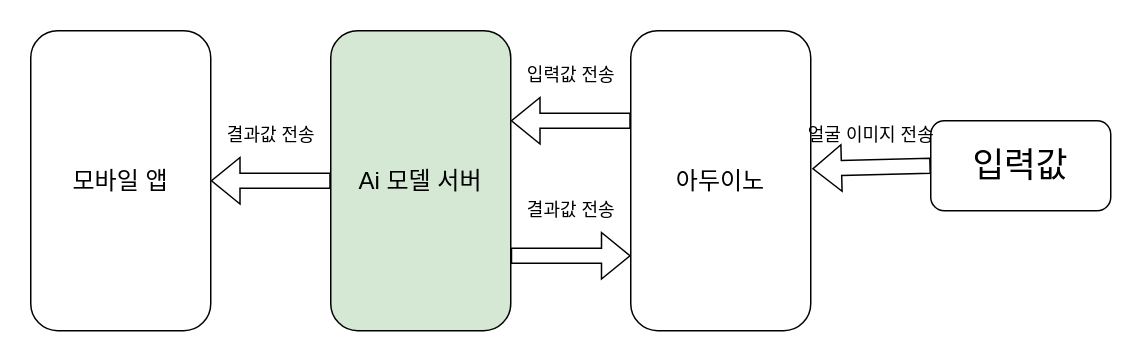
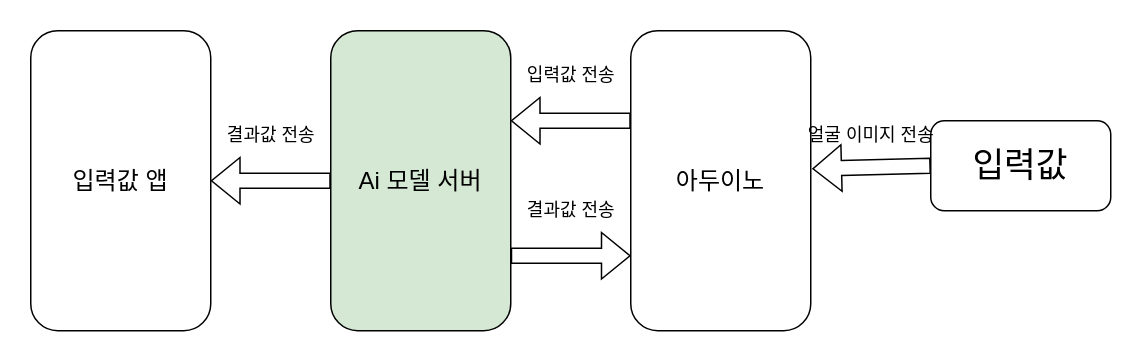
(121, 181) -> (121, 181)
